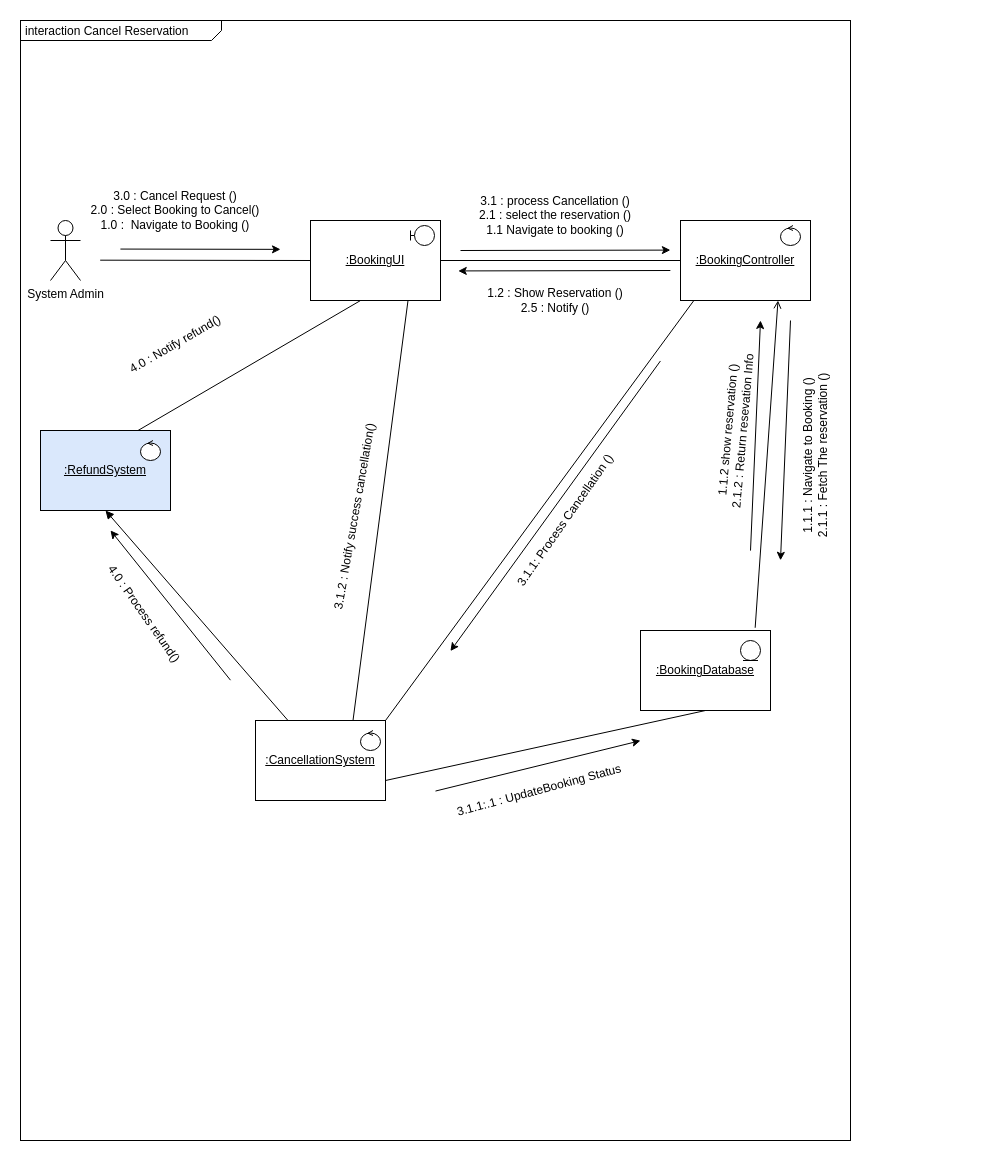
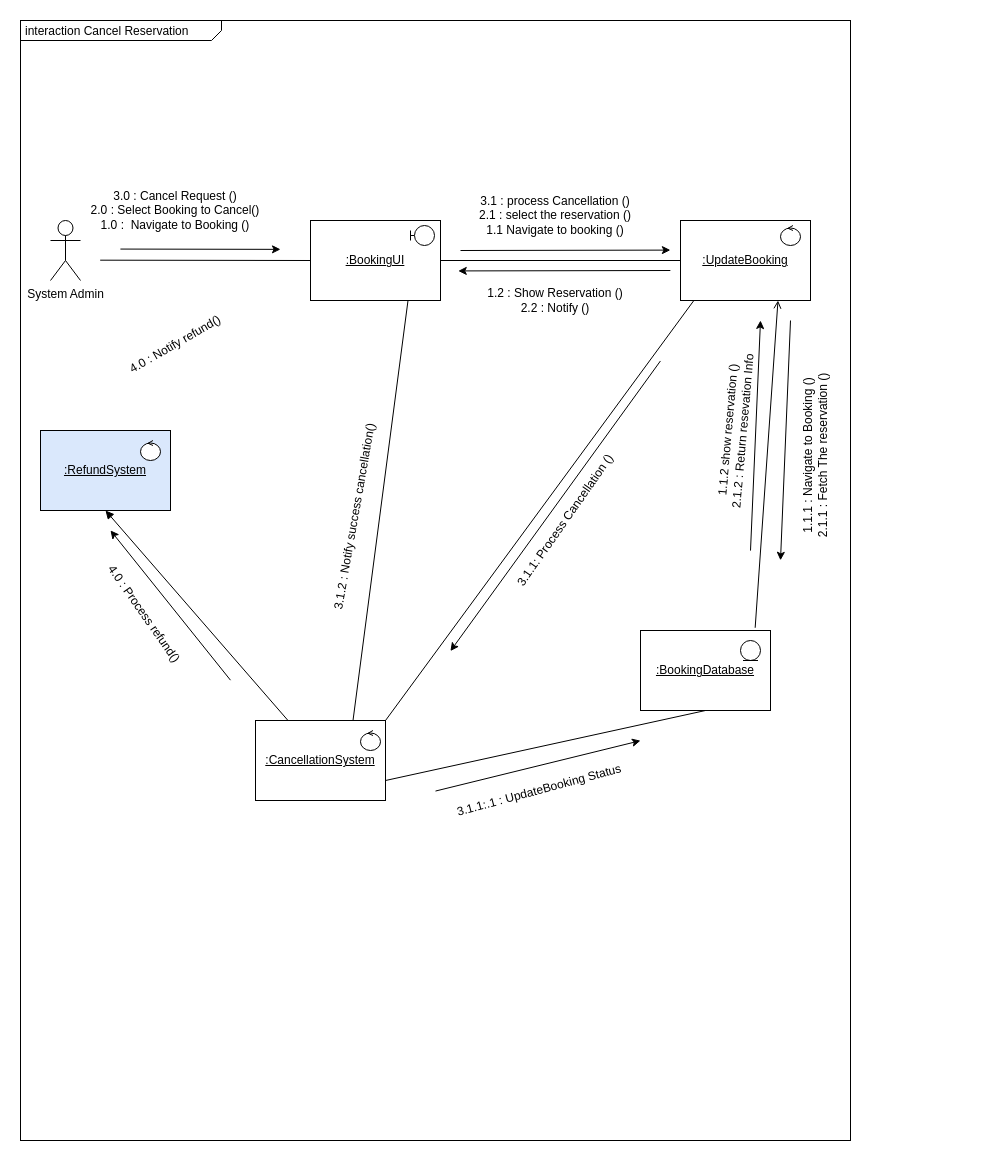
(746, 261) -> (746, 261)
(556, 301) -> (556, 301)
(249, 366) -> none
